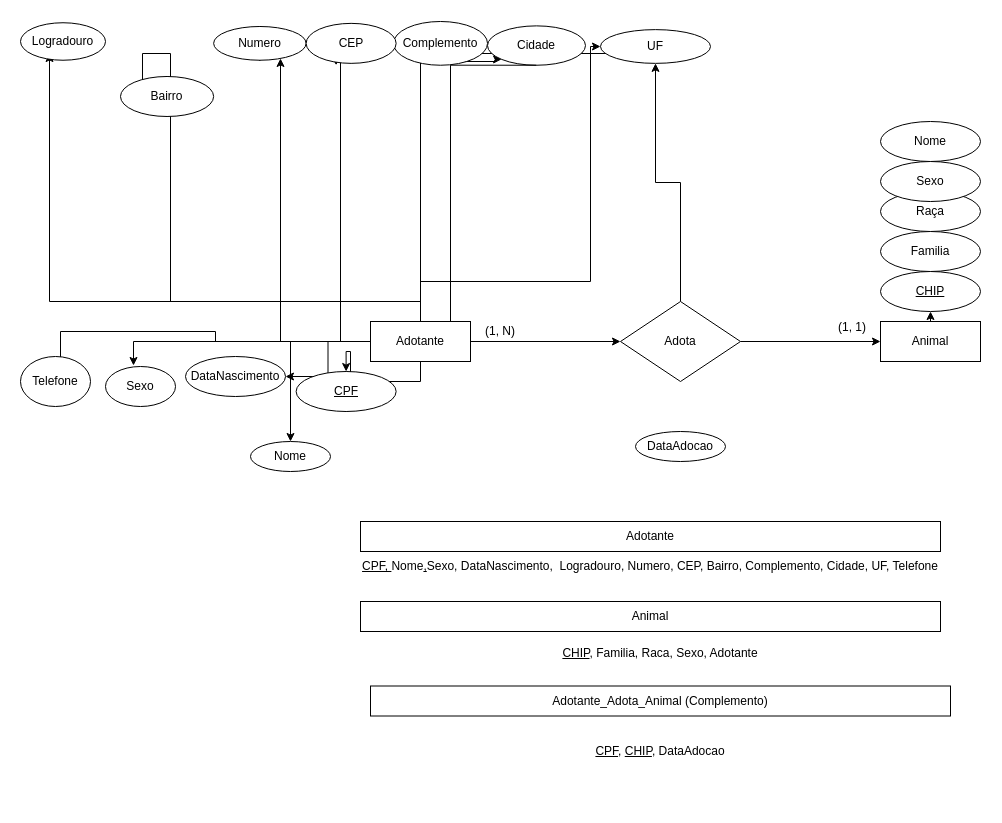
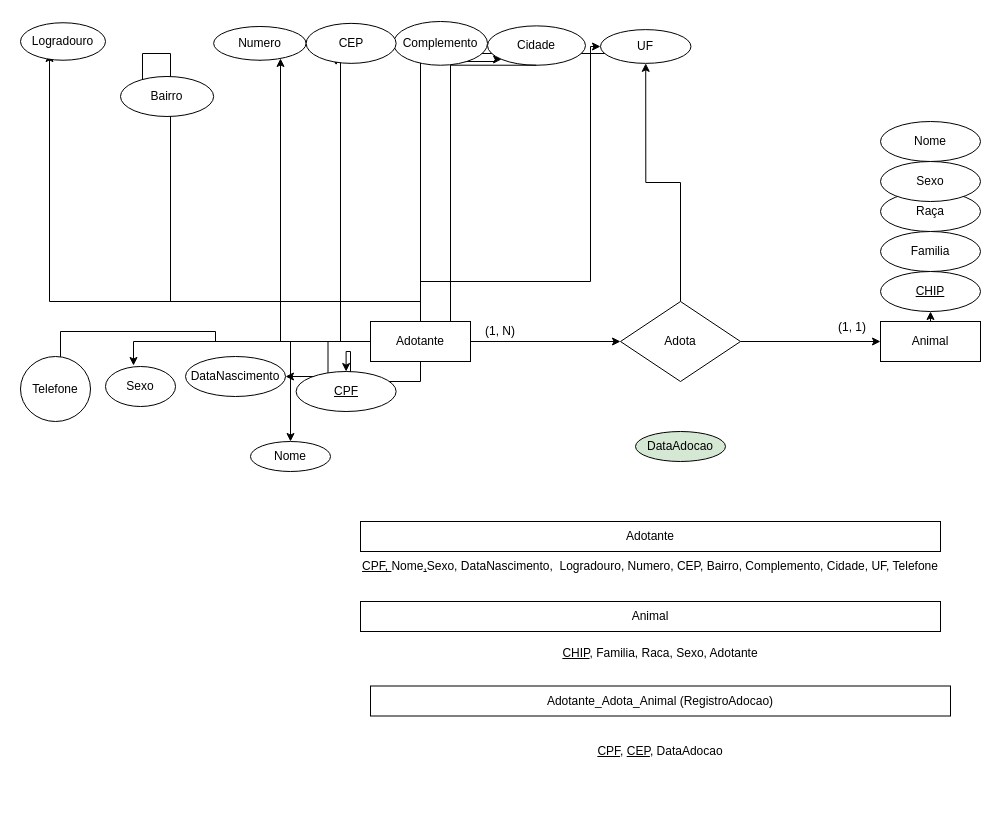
(656, 46) -> (646, 46)
(56, 382) -> (56, 389)
(681, 447) -> (681, 447)
(661, 702) -> (661, 702)
(661, 752) -> (661, 752)
